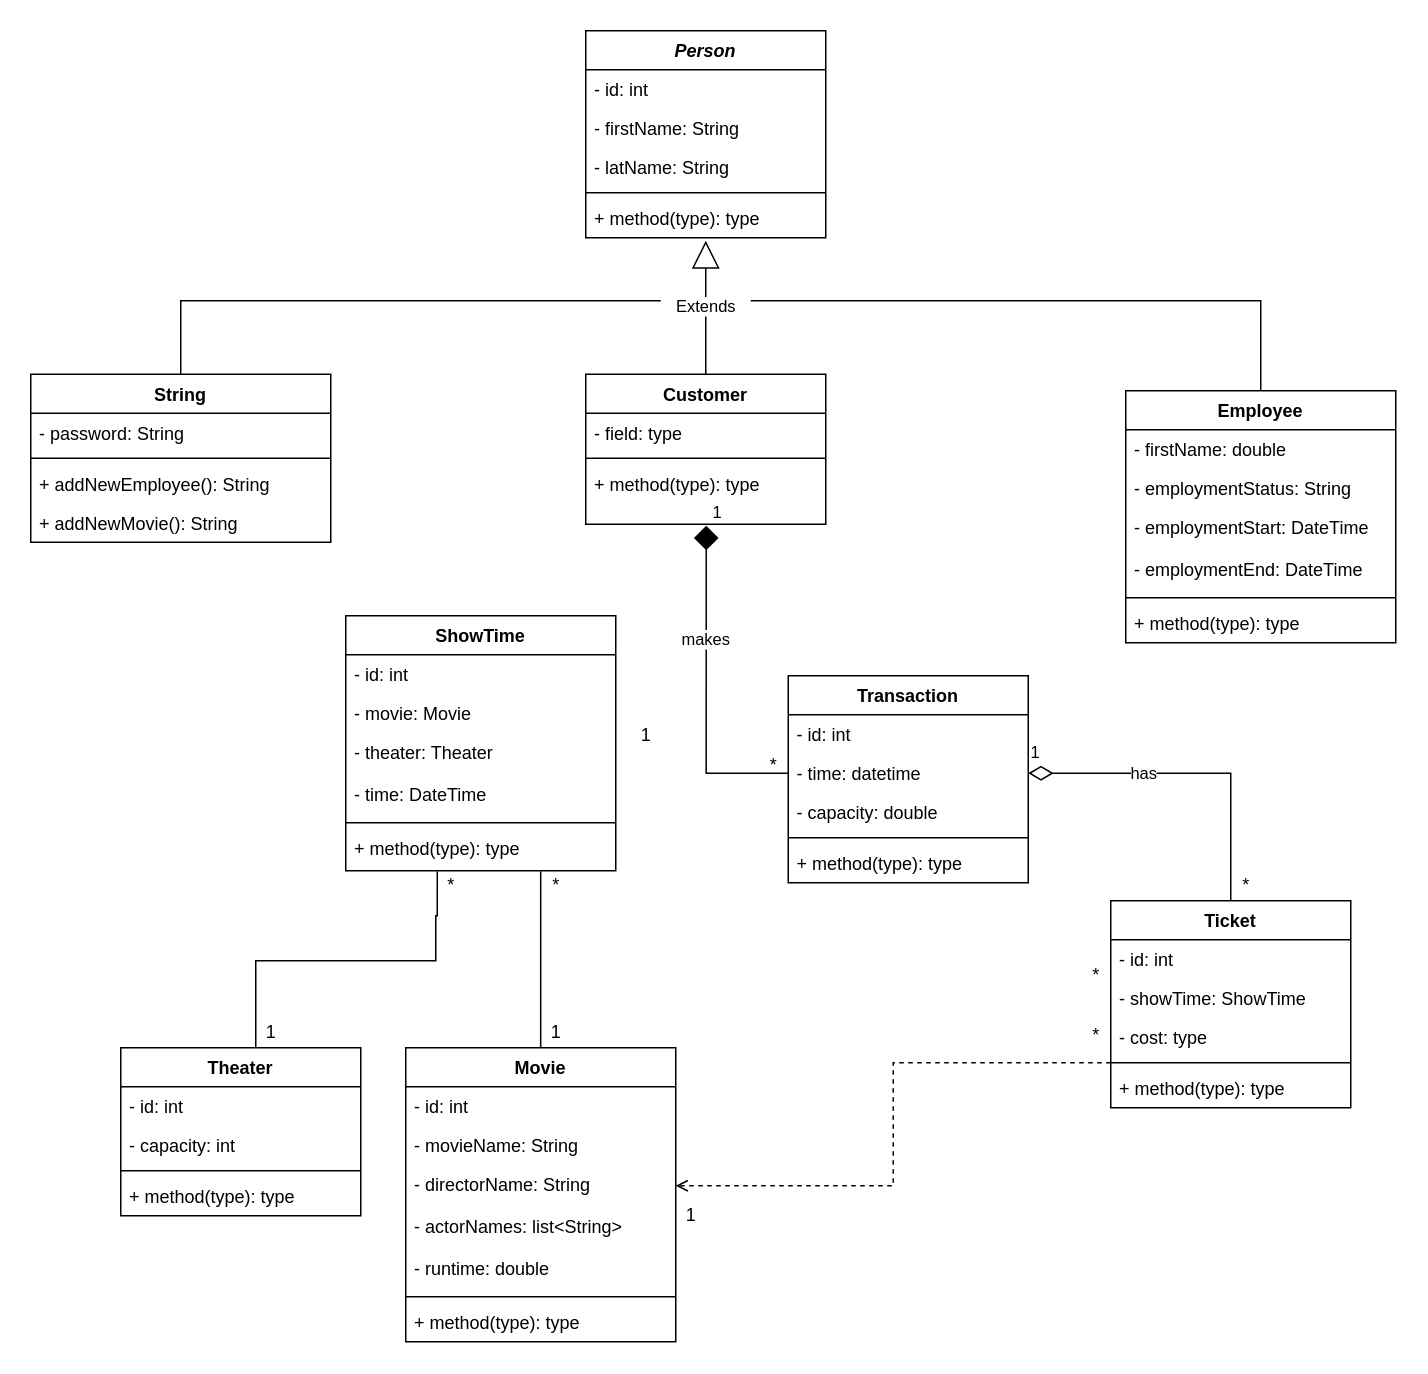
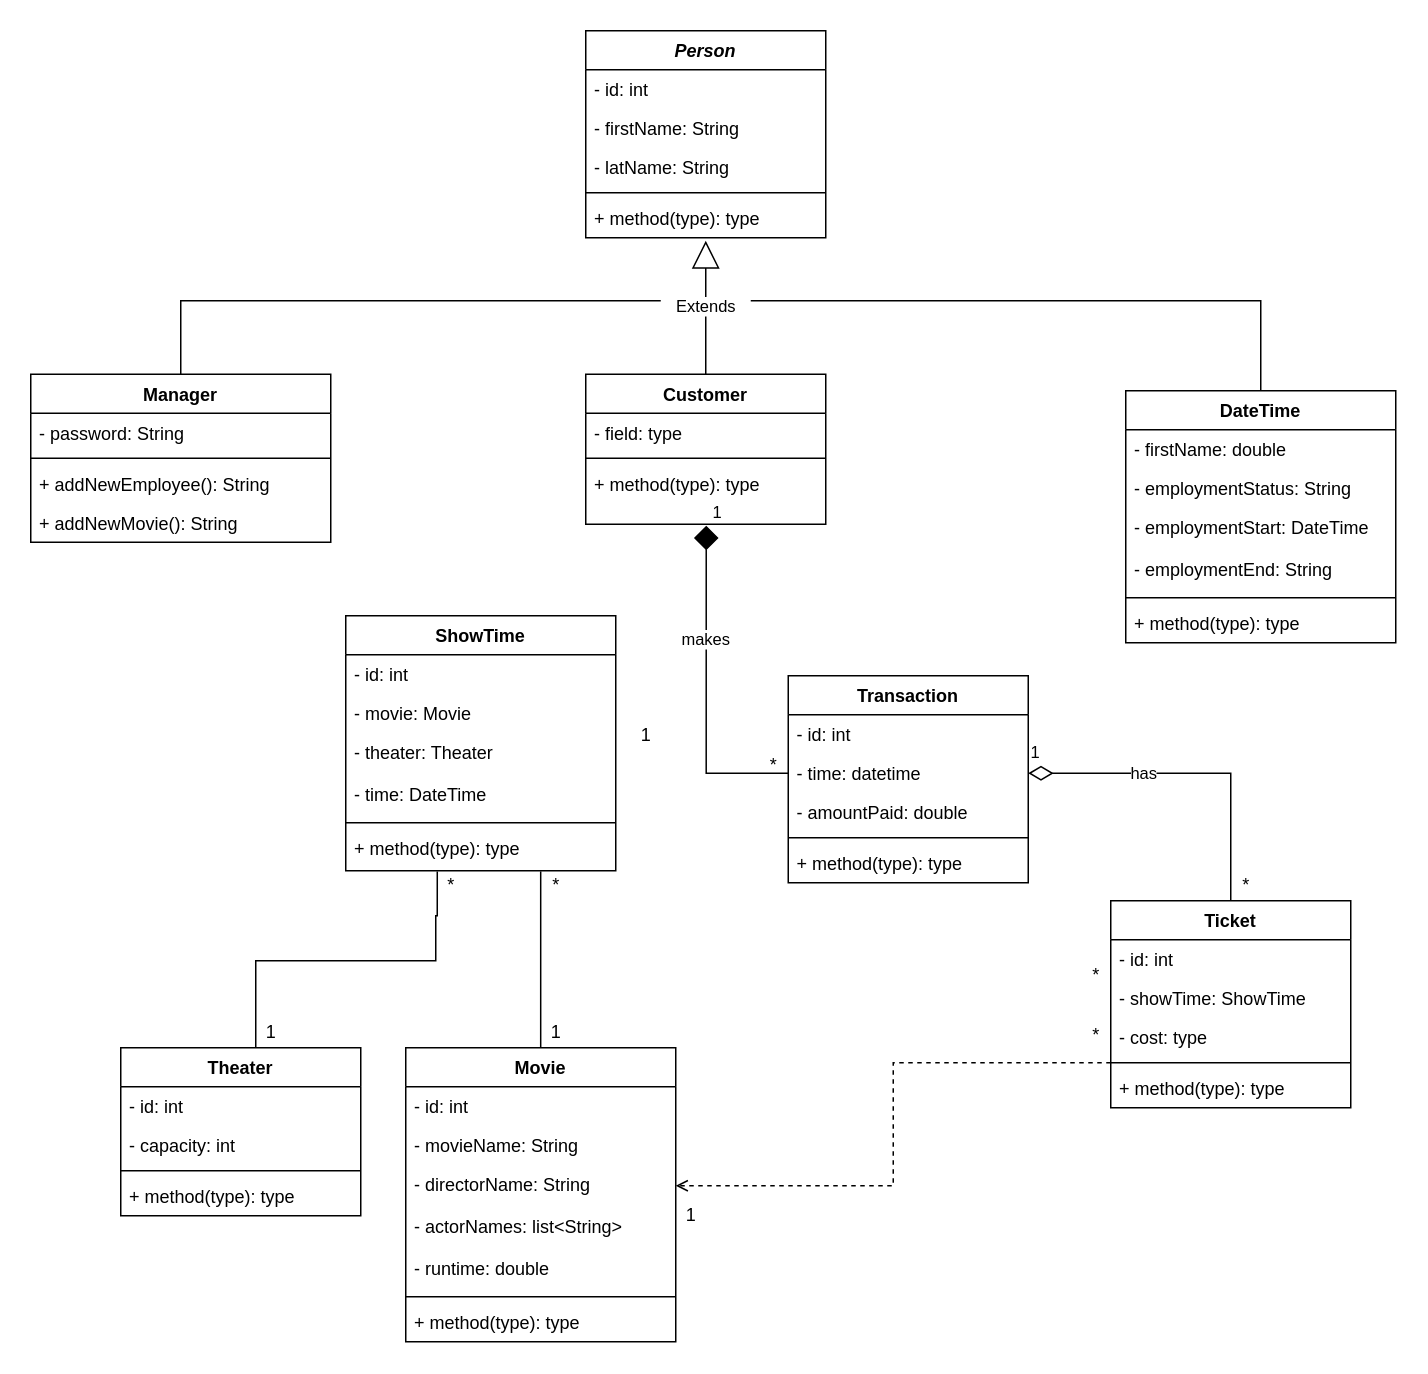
(180, 395) -> (180, 395)
(1260, 411) -> (1260, 411)
(1248, 570) -> (1238, 570)
(876, 813) -> (886, 813)
